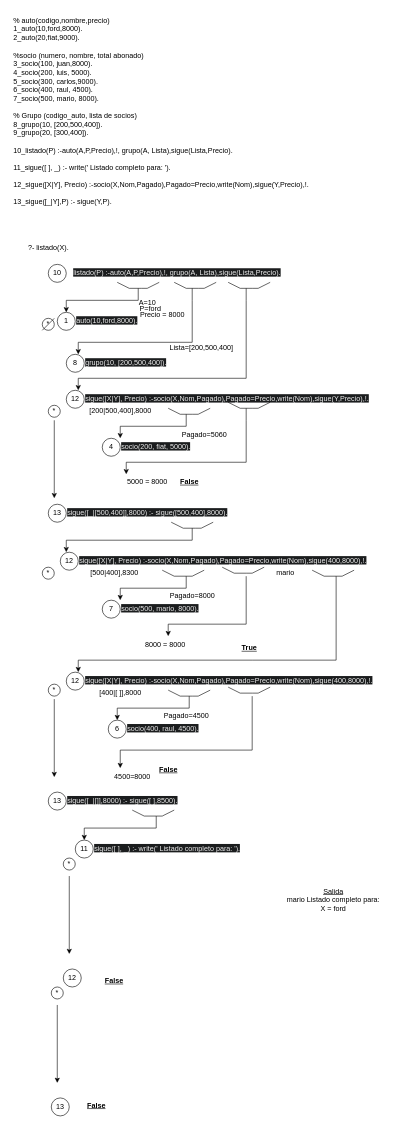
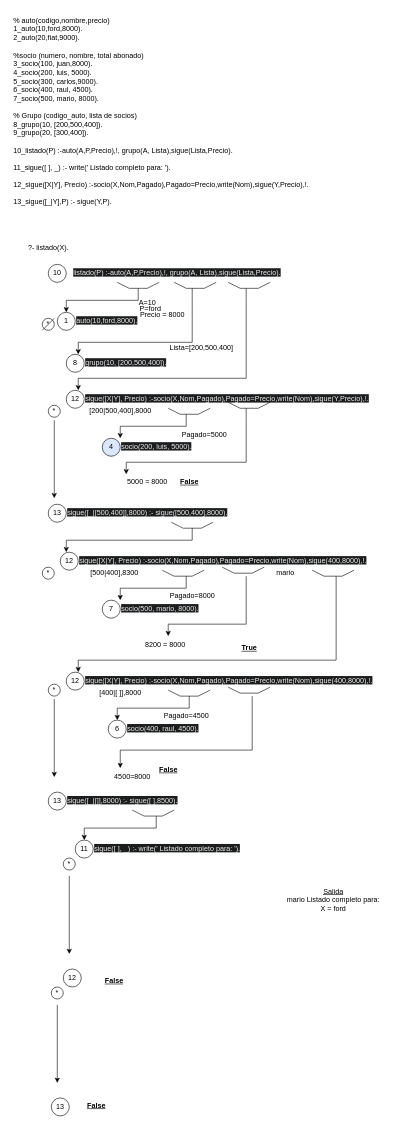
(205, 435) -> (205, 435)
(111, 447) -> (111, 447)
(161, 447) -> (160, 447)
(166, 645) -> (166, 645)
